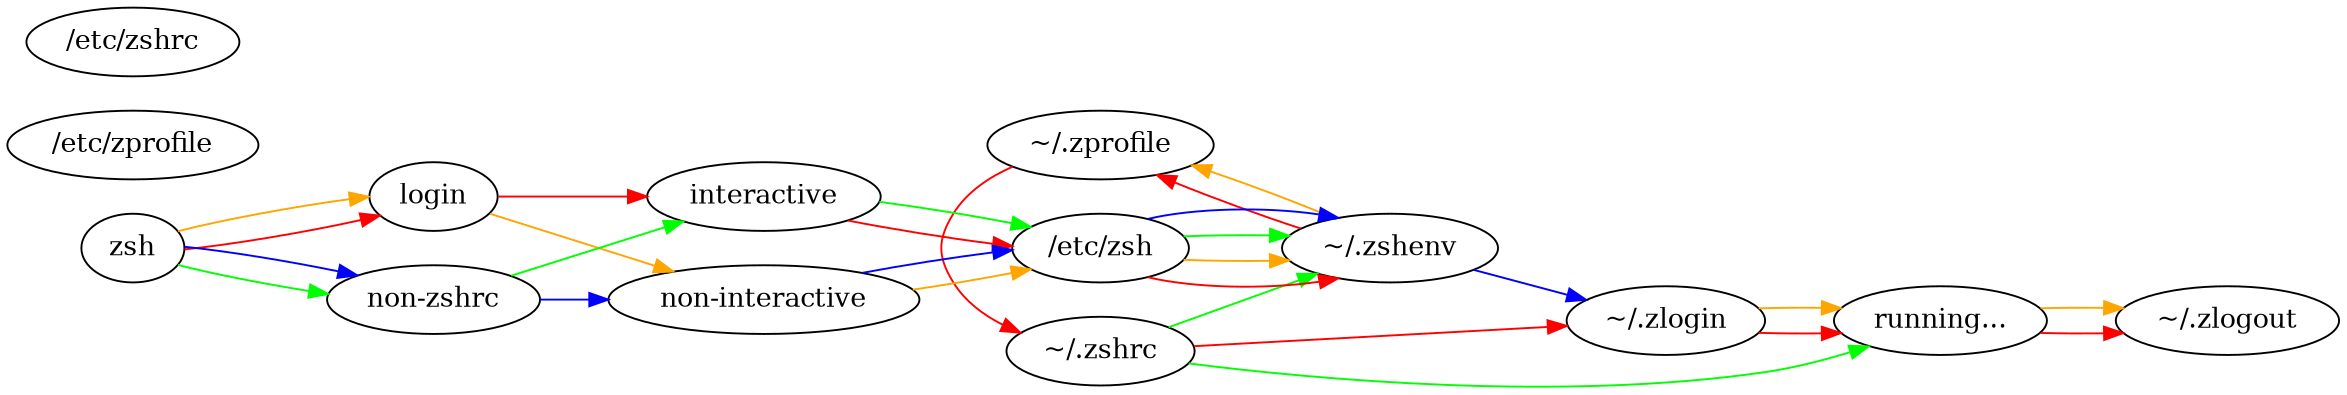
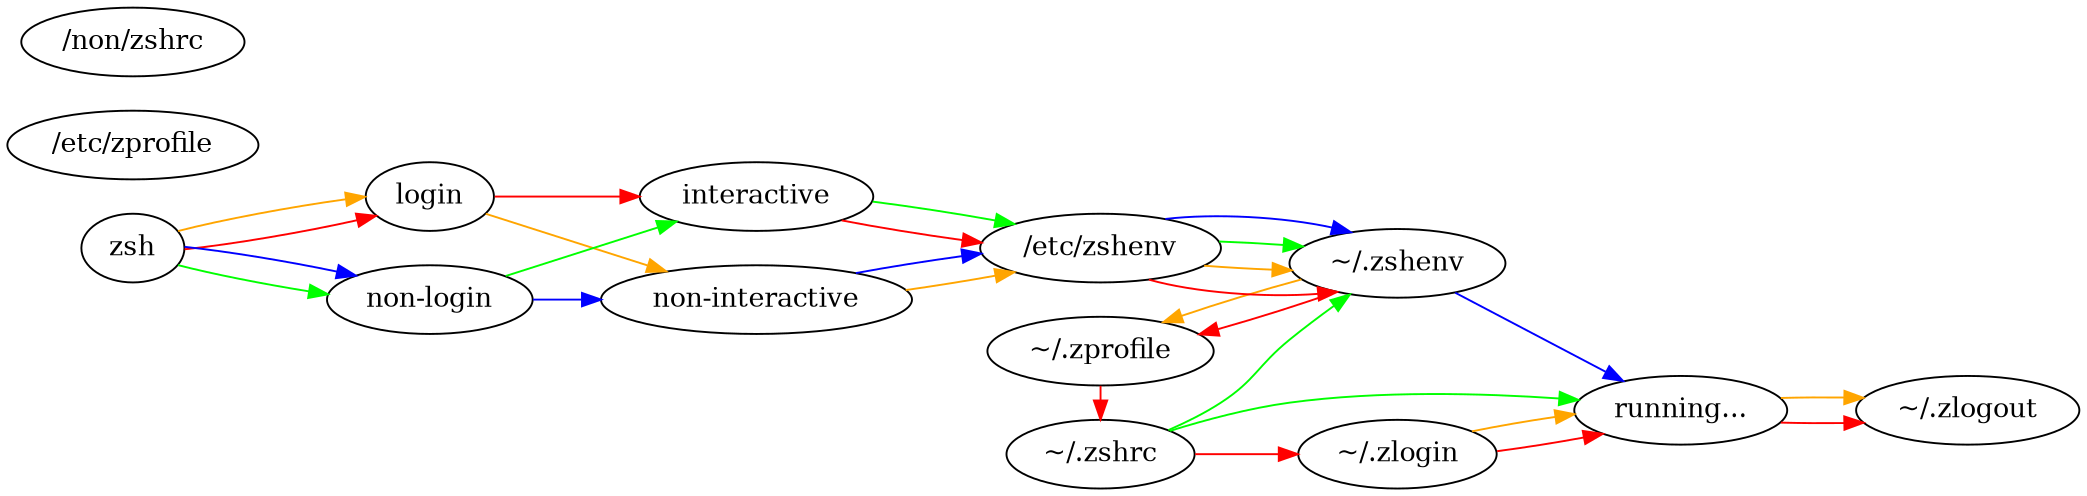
(133, 42) -> (133, 42)
(1101, 248) -> (1101, 248)
(1521, 282) -> (1530, 332)
(434, 300) -> (430, 300)
